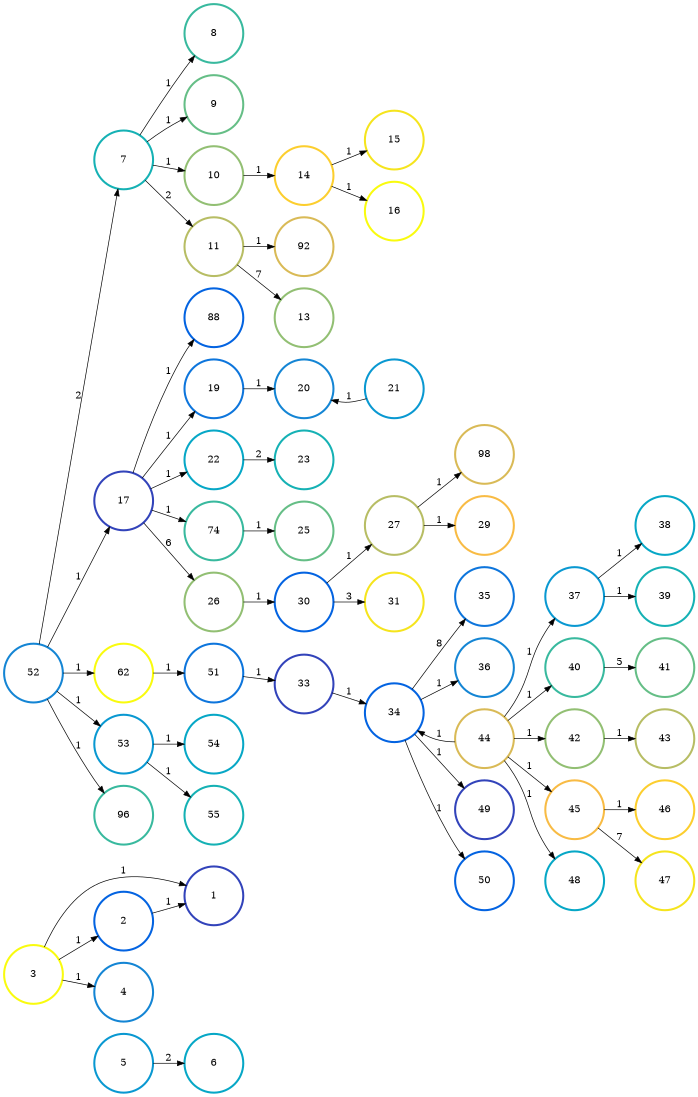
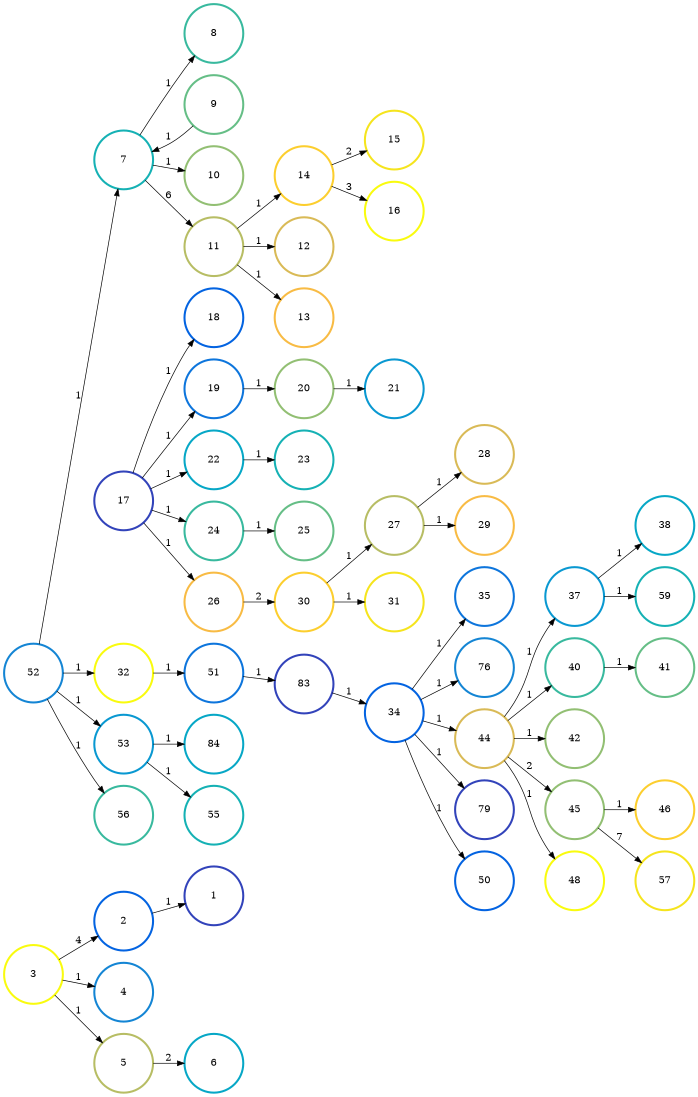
(164, 130) -> (177, 139)
(349, 152) -> (349, 152)
(255, 176) -> (256, 213)
(349, 188) -> (349, 188)
(169, 196) -> (169, 196)
(304, 247) -> (304, 247)
(259, 275) -> (259, 275)
(214, 318) -> (214, 318)
(304, 318) -> (304, 318)
(304, 389) -> (304, 389)
(79, 396) -> (79, 396)
(353, 402) -> (346, 389)
(484, 454) -> (484, 454)
(259, 455) -> (259, 455)
(214, 531) -> (214, 531)
(169, 544) -> (169, 544)
(77, 590) -> none
(259, 597) -> (259, 597)
(349, 597) -> (349, 597)
(665, 597) -> (665, 597)
(214, 602) -> (214, 602)
(304, 602) -> (304, 602)
(439, 644) -> (439, 644)
(620, 662) -> (620, 662)
(484, 668) -> (484, 668)
(124, 673) -> (124, 673)
(304, 684) -> (304, 684)
(665, 739) -> none
(439, 740) -> (436, 725)
(214, 744) -> (214, 744)
(530, 766) -> (530, 766)
(484, 810) -> (484, 810)
(575, 810) -> (575, 810)
(124, 815) -> (124, 815)
(575, 881) -> (575, 881)
(665, 881) -> (665, 881)
(97, 884) -> (76, 1016)
(79, 941) -> (79, 941)
(124, 1063) -> (124, 1063)
